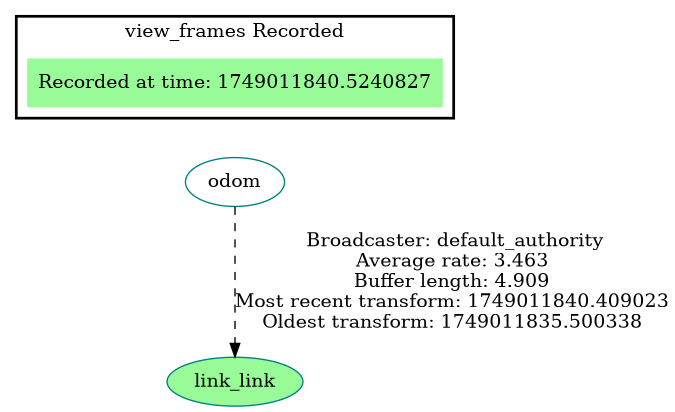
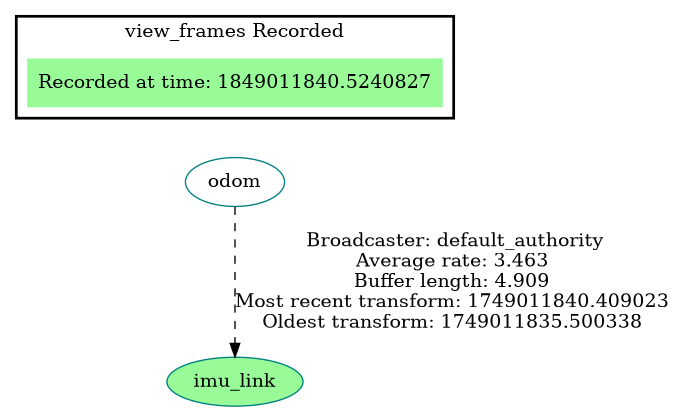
(235, 83) -> (235, 83)
(235, 382) -> (235, 382)
